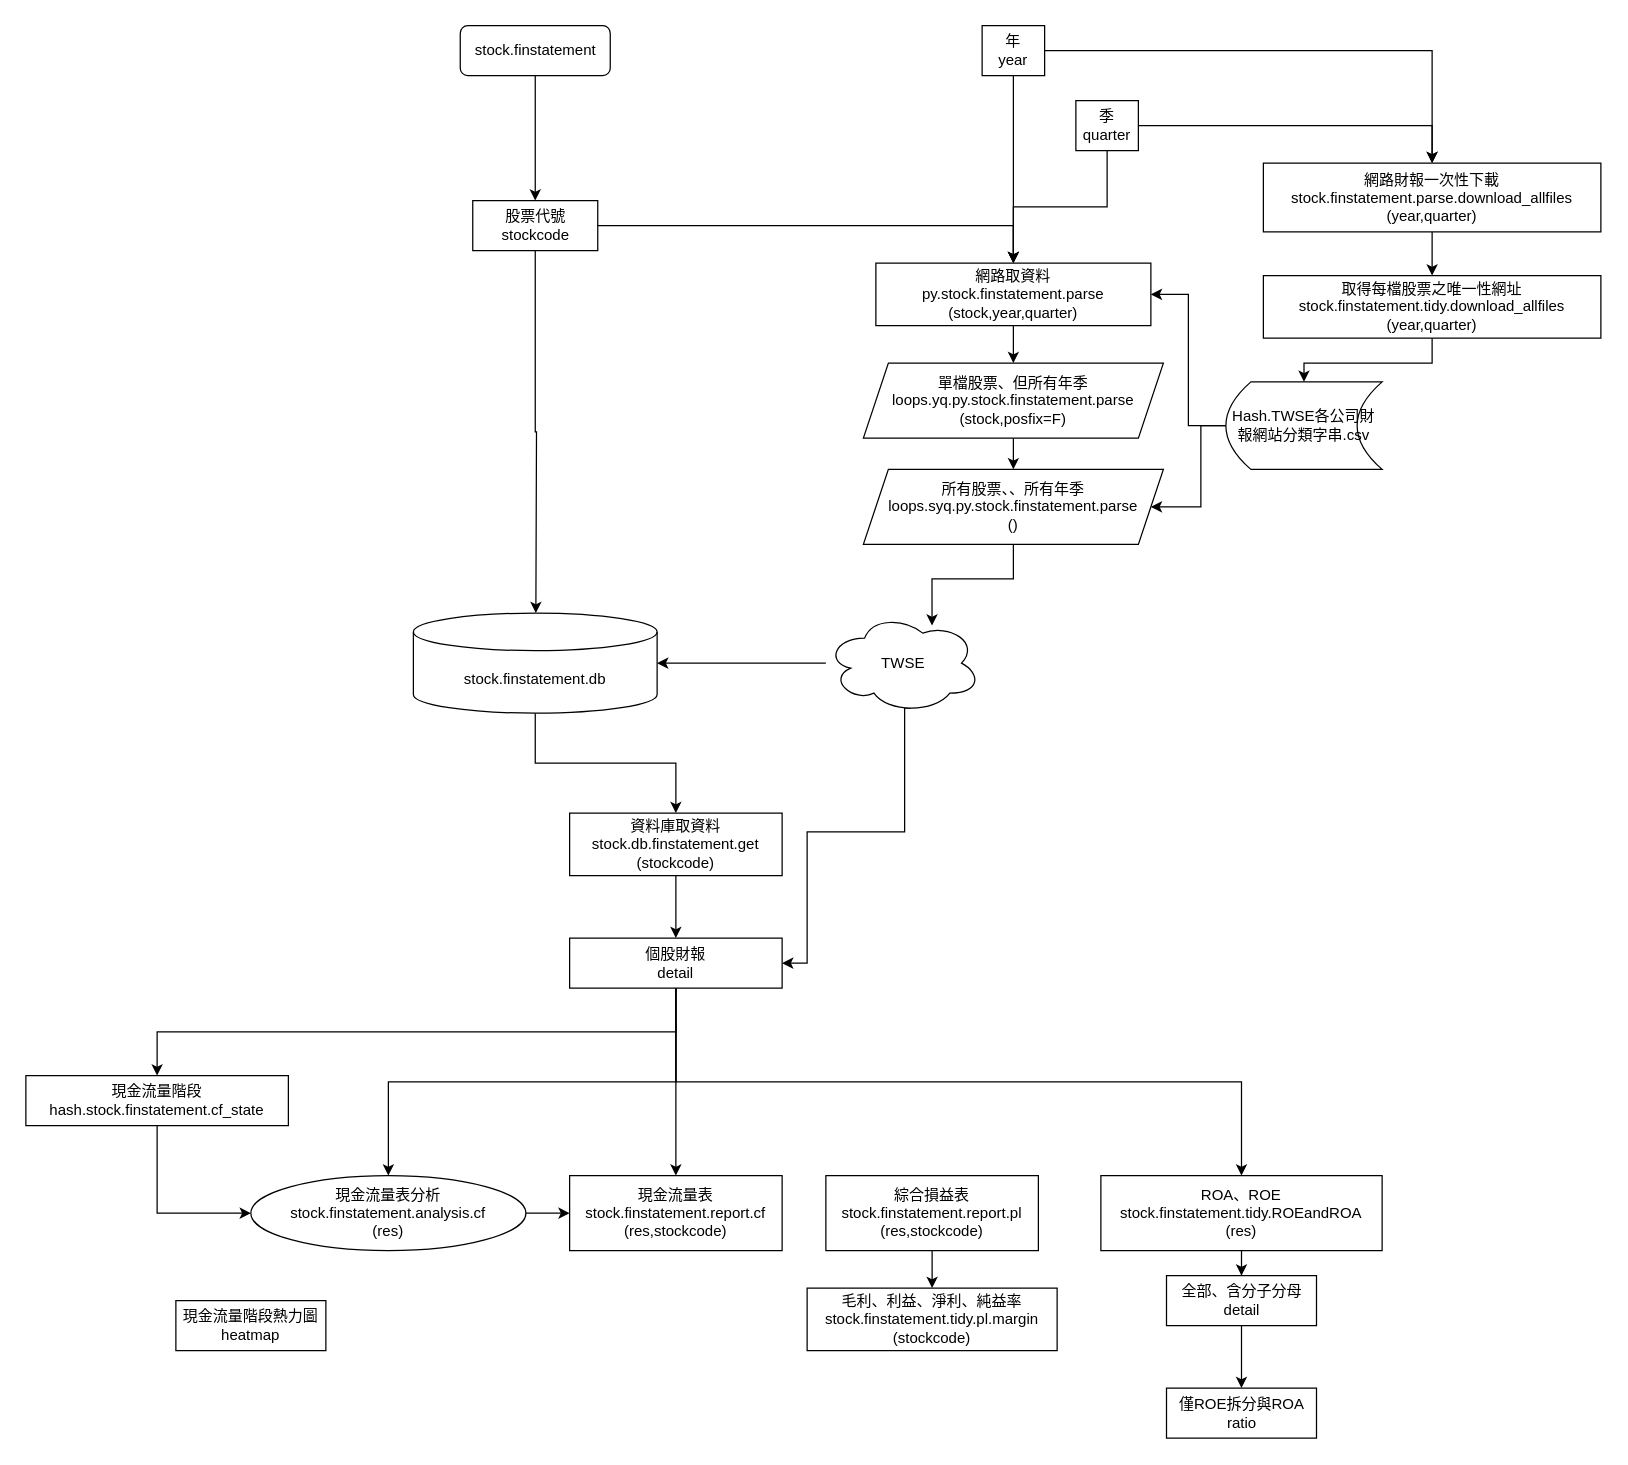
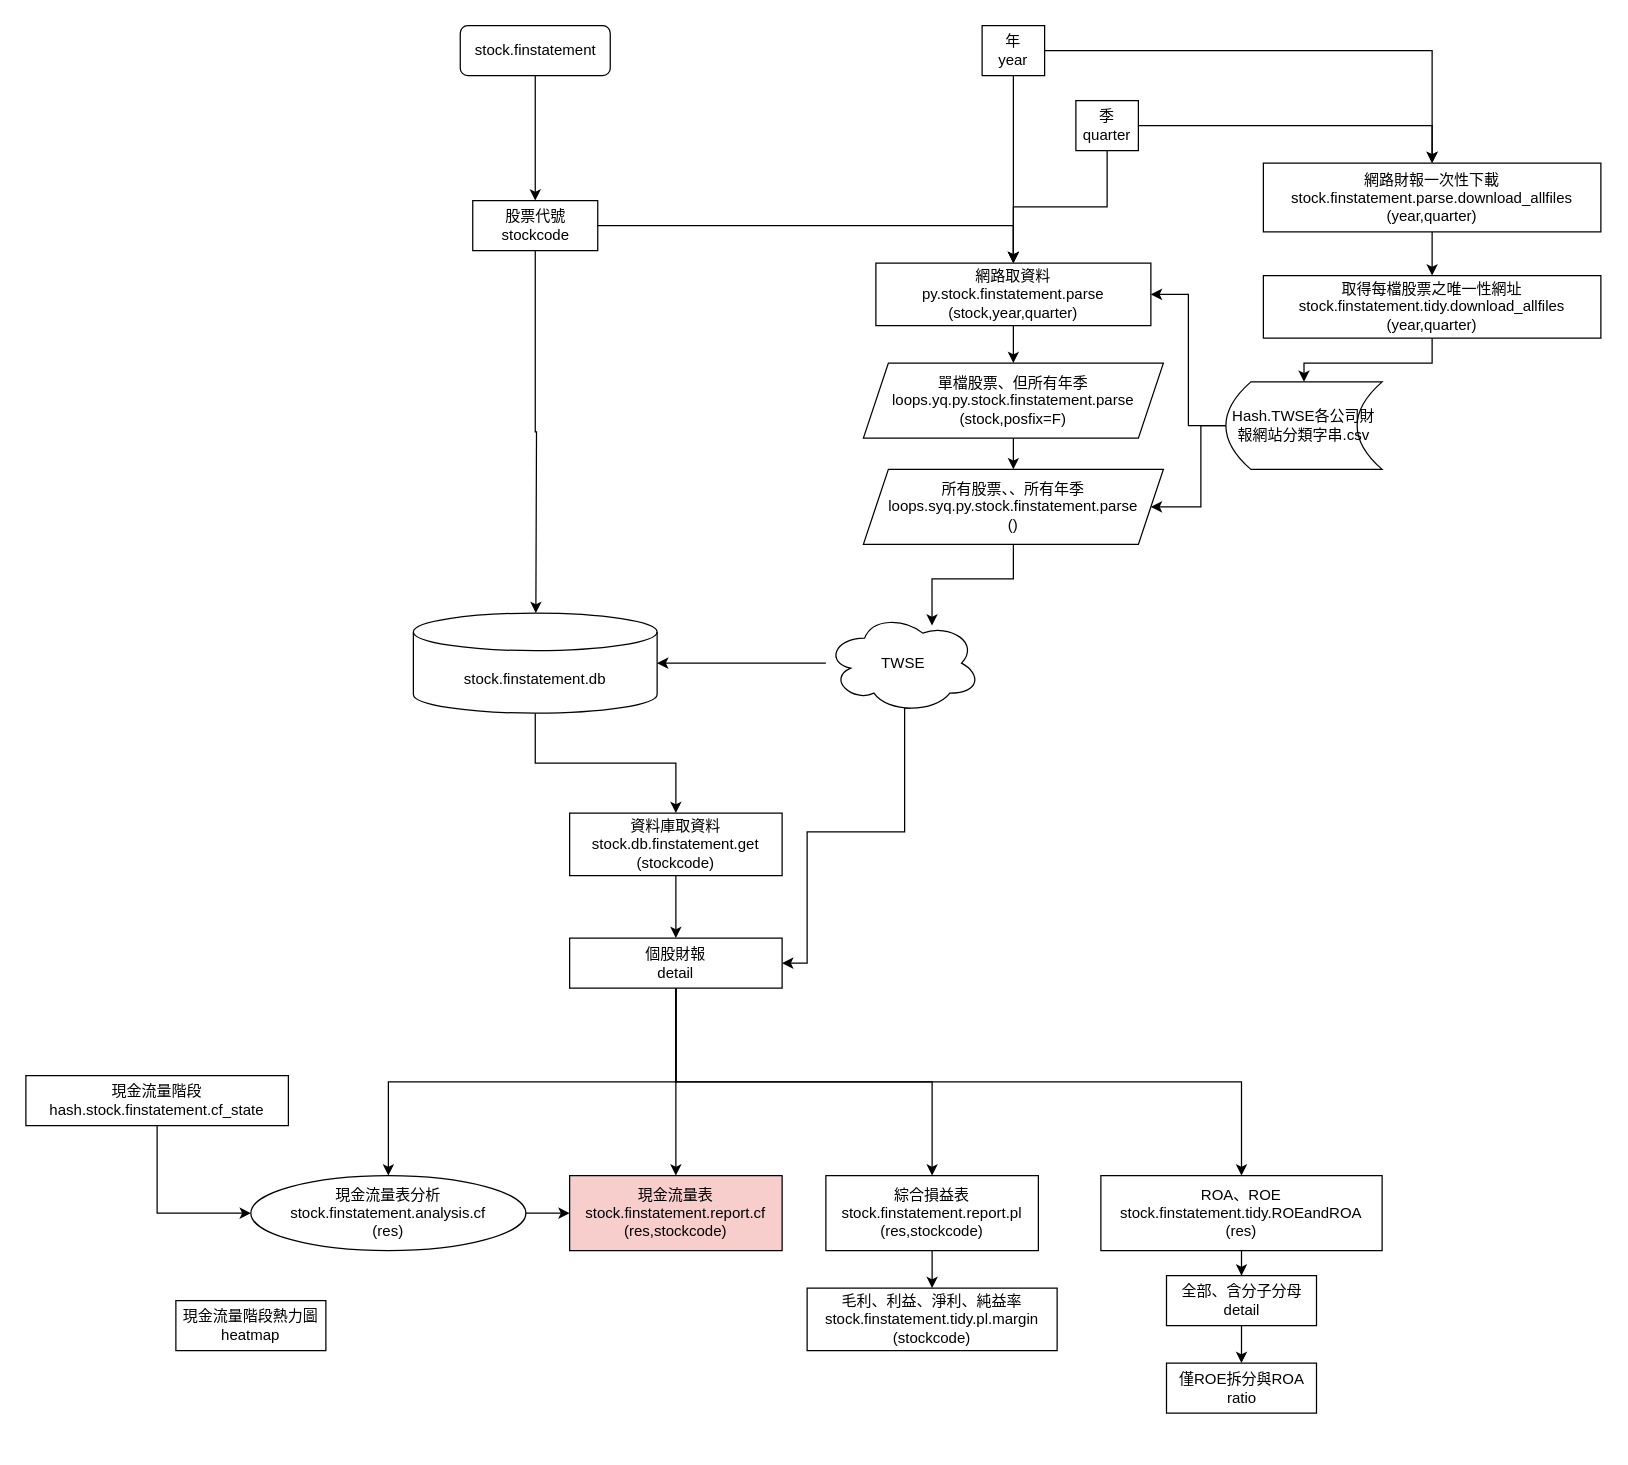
(397, 1032) -> (932, 1125)
(676, 1213) -> (676, 1213)
(1241, 1413) -> (1241, 1388)
